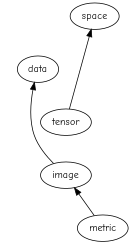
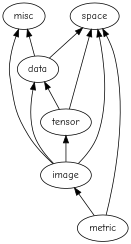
none -> (24, 16)
none -> (63, 46)
none -> (54, 99)
none -> (104, 104)
none -> (120, 125)
none -> (66, 152)
